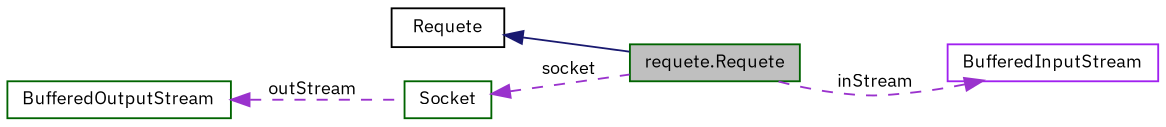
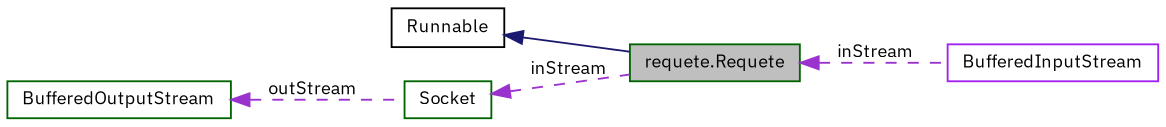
(448, 28) -> (448, 28)
(567, 69) -> (567, 69)
(869, 95) -> (883, 63)
